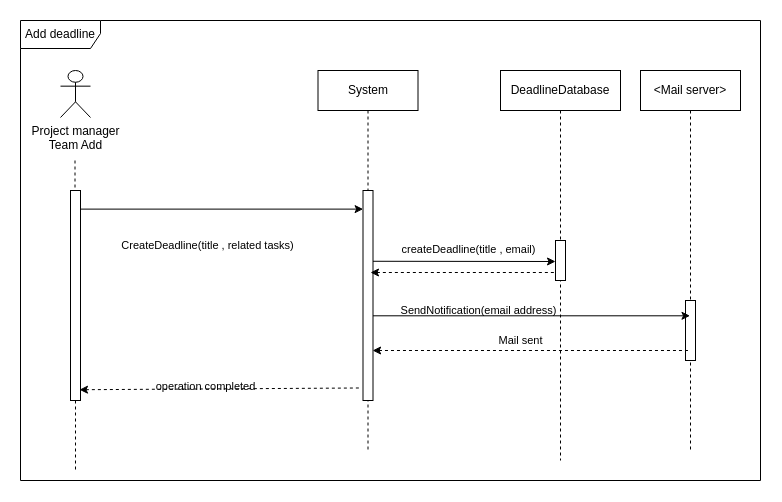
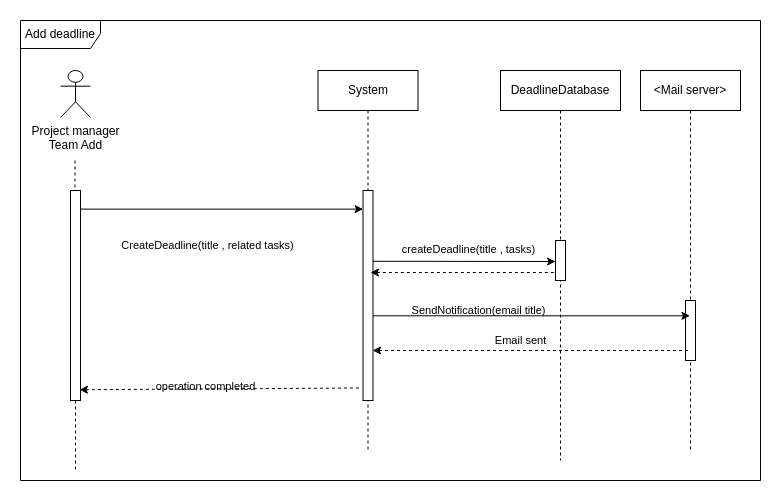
(469, 250) -> (469, 250)
(479, 311) -> (479, 311)
(521, 341) -> (521, 341)
